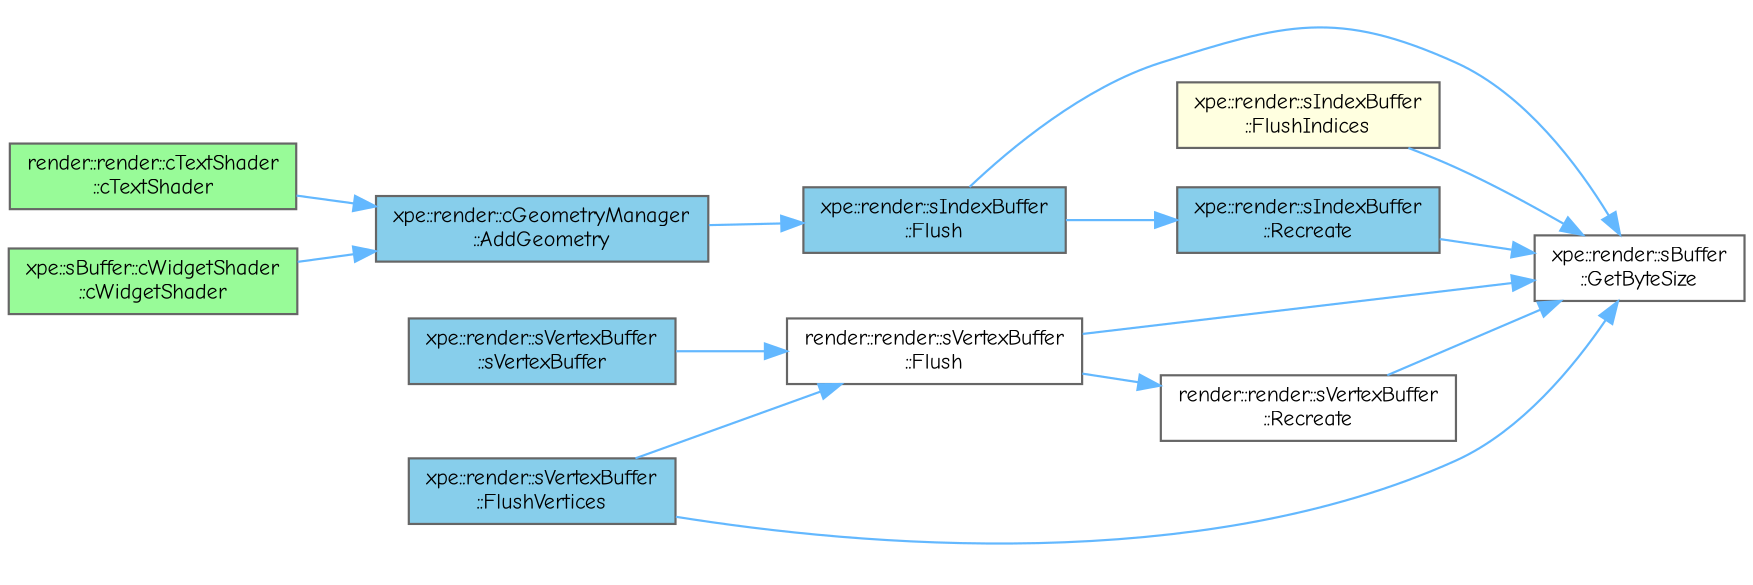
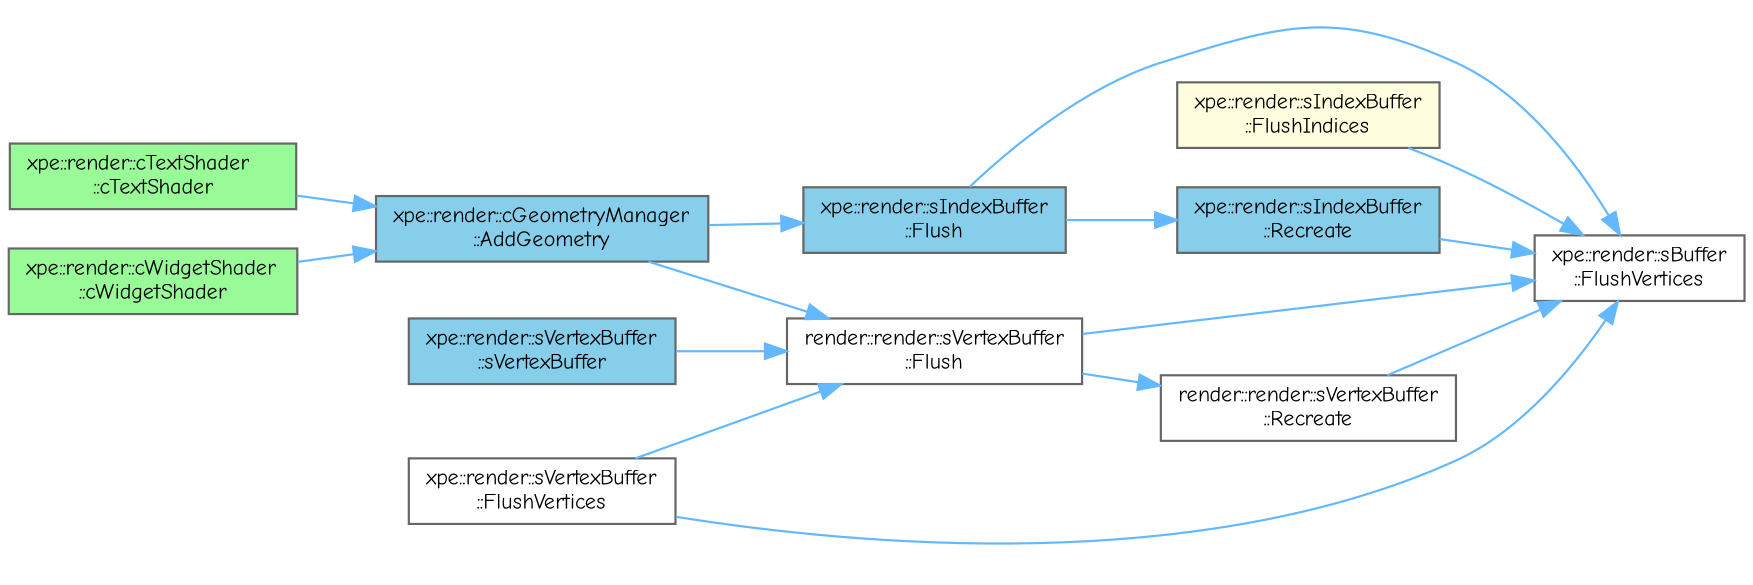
(153, 176) -> (153, 176)
(1640, 268) -> (1640, 268)
(153, 281) -> (153, 281)
none -> (728, 287)
(542, 491) -> (542, 491)
